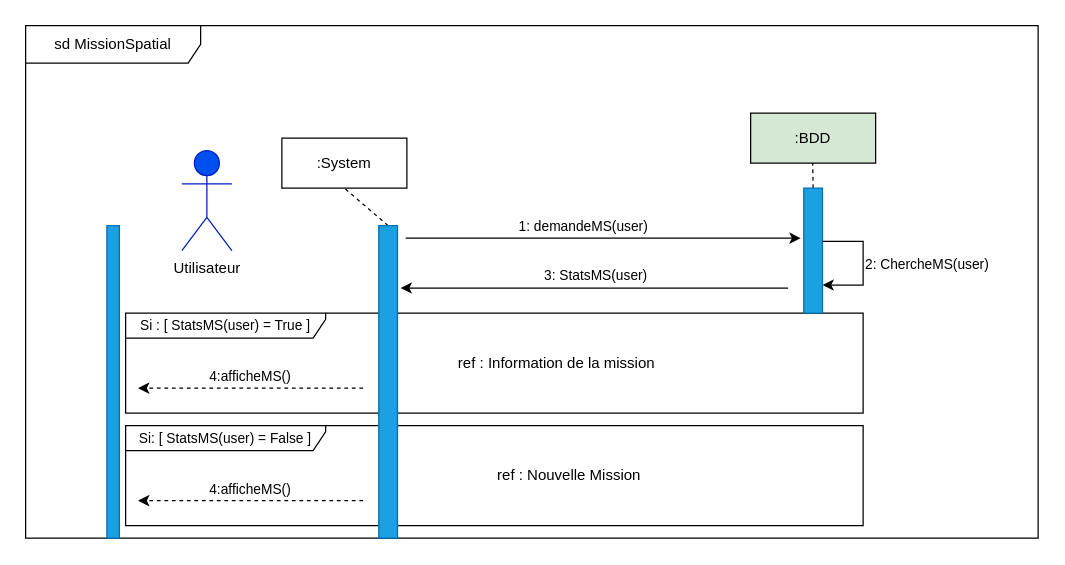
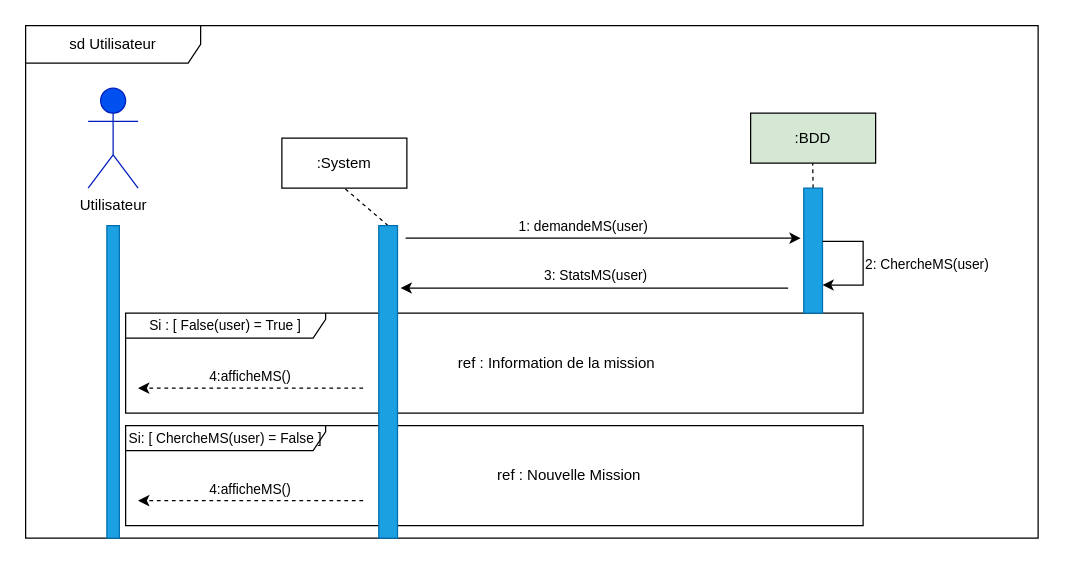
(113, 44) -> (113, 44)
(207, 201) -> (113, 138)
(226, 326) -> (226, 326)
(226, 438) -> (226, 438)
